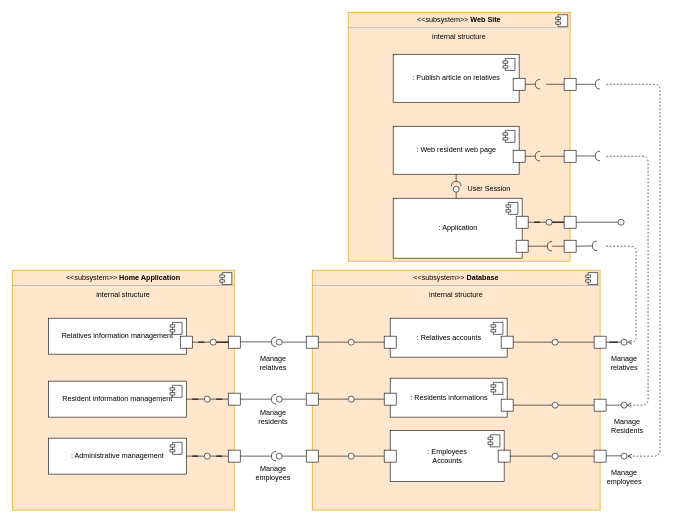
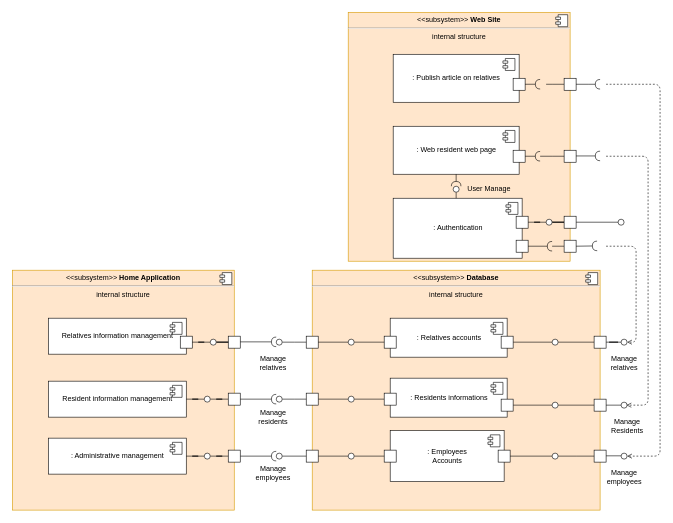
(489, 189) -> (489, 189)
(458, 228) -> (458, 228)
